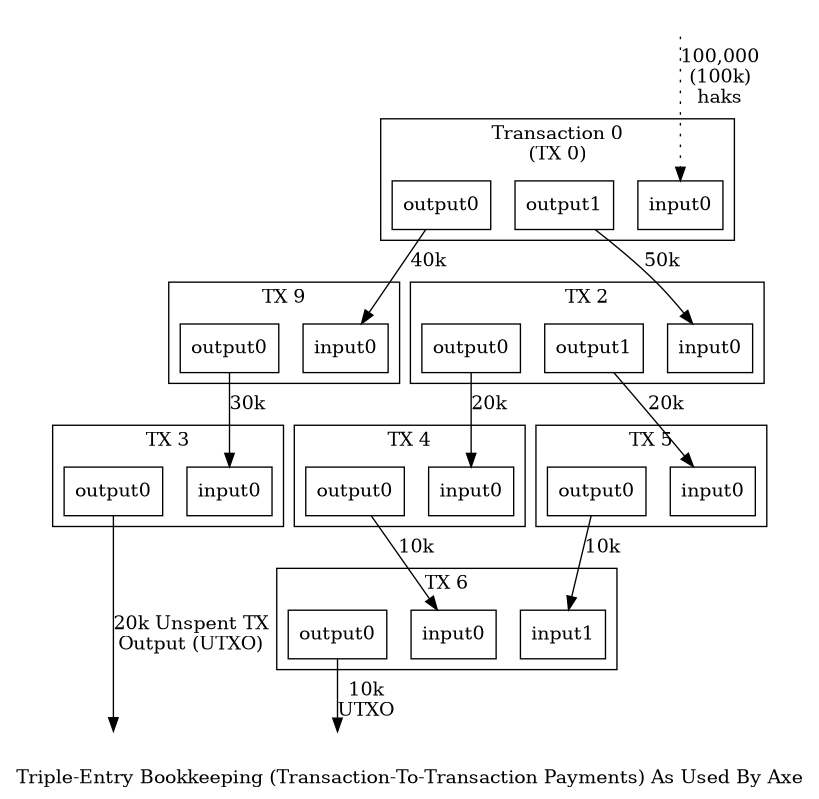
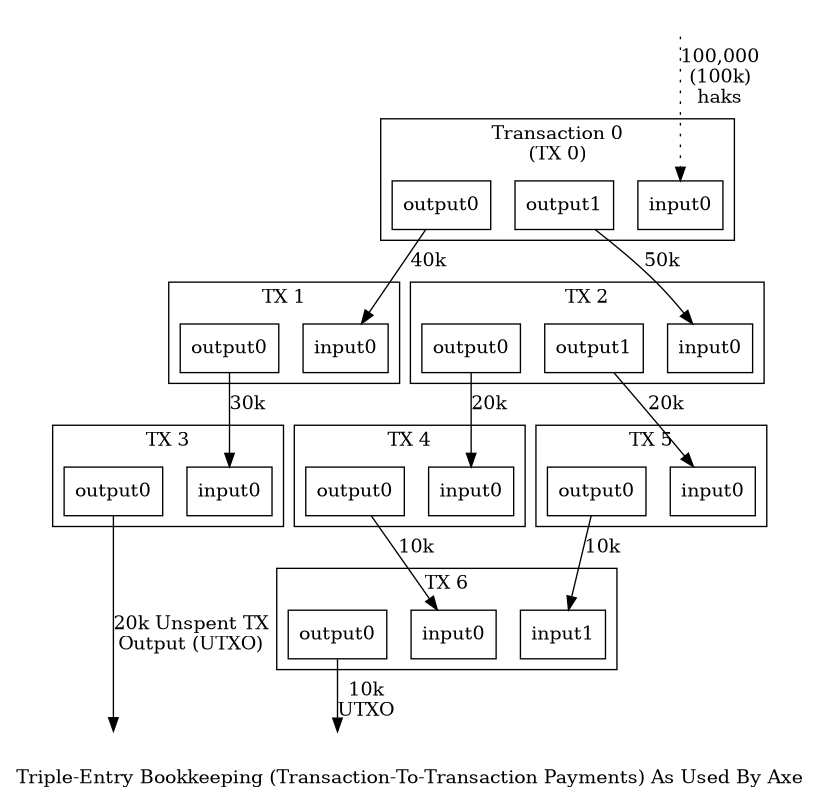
(284, 298) -> (284, 298)
